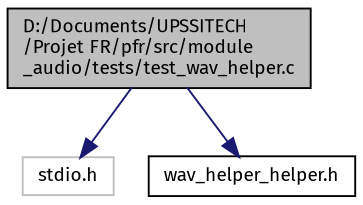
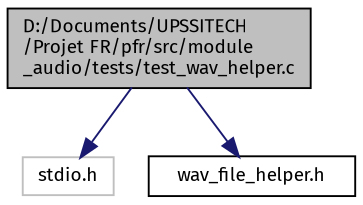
(252, 176) -> (252, 176)
